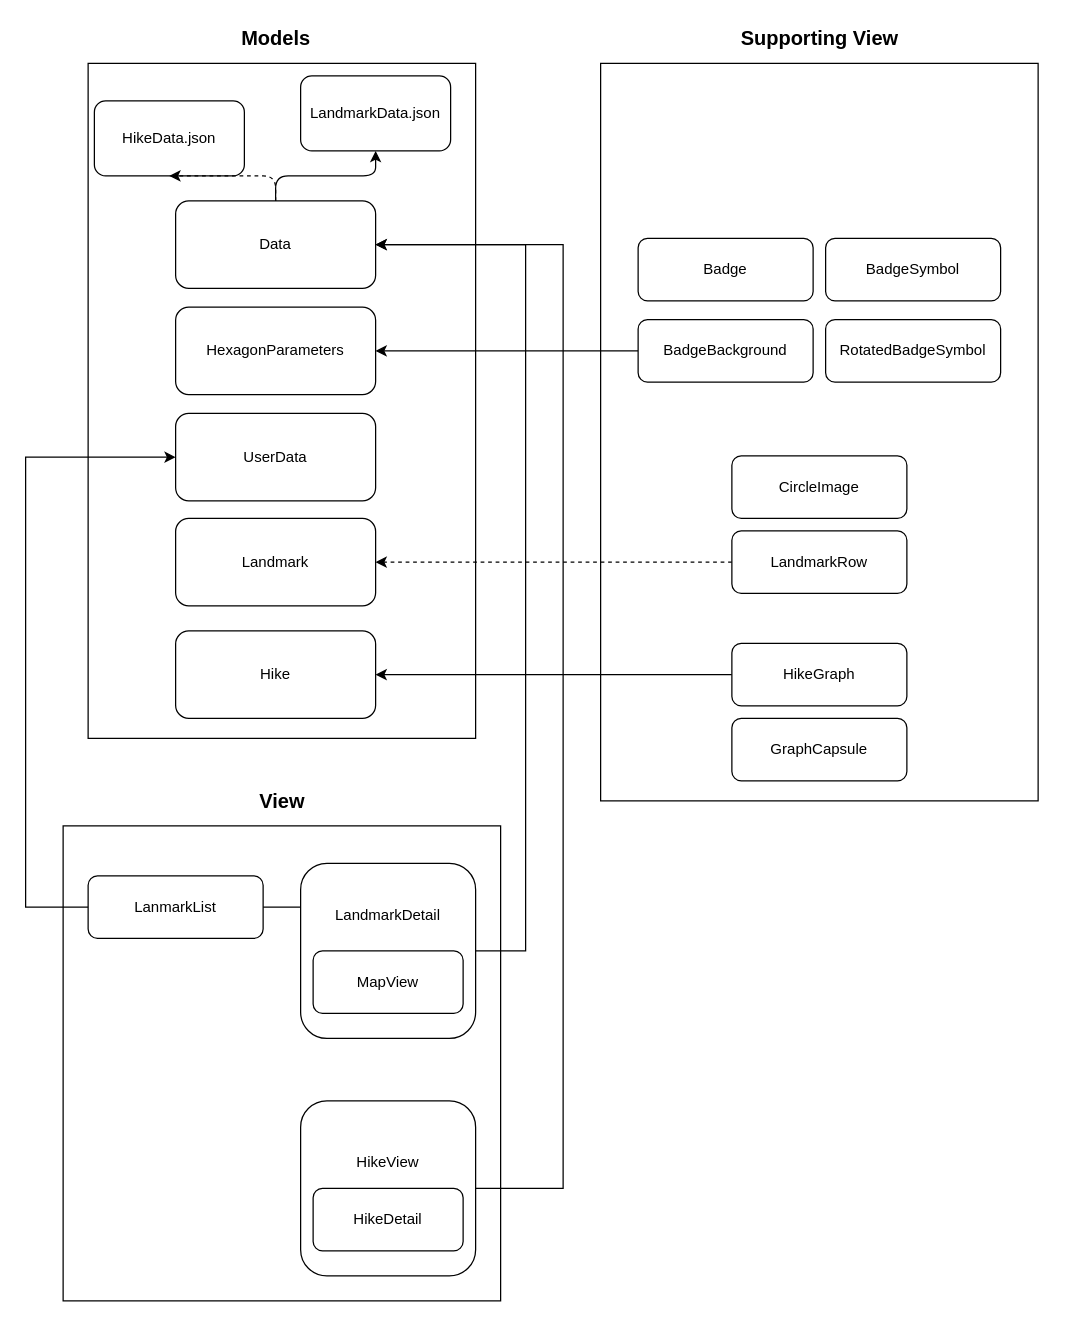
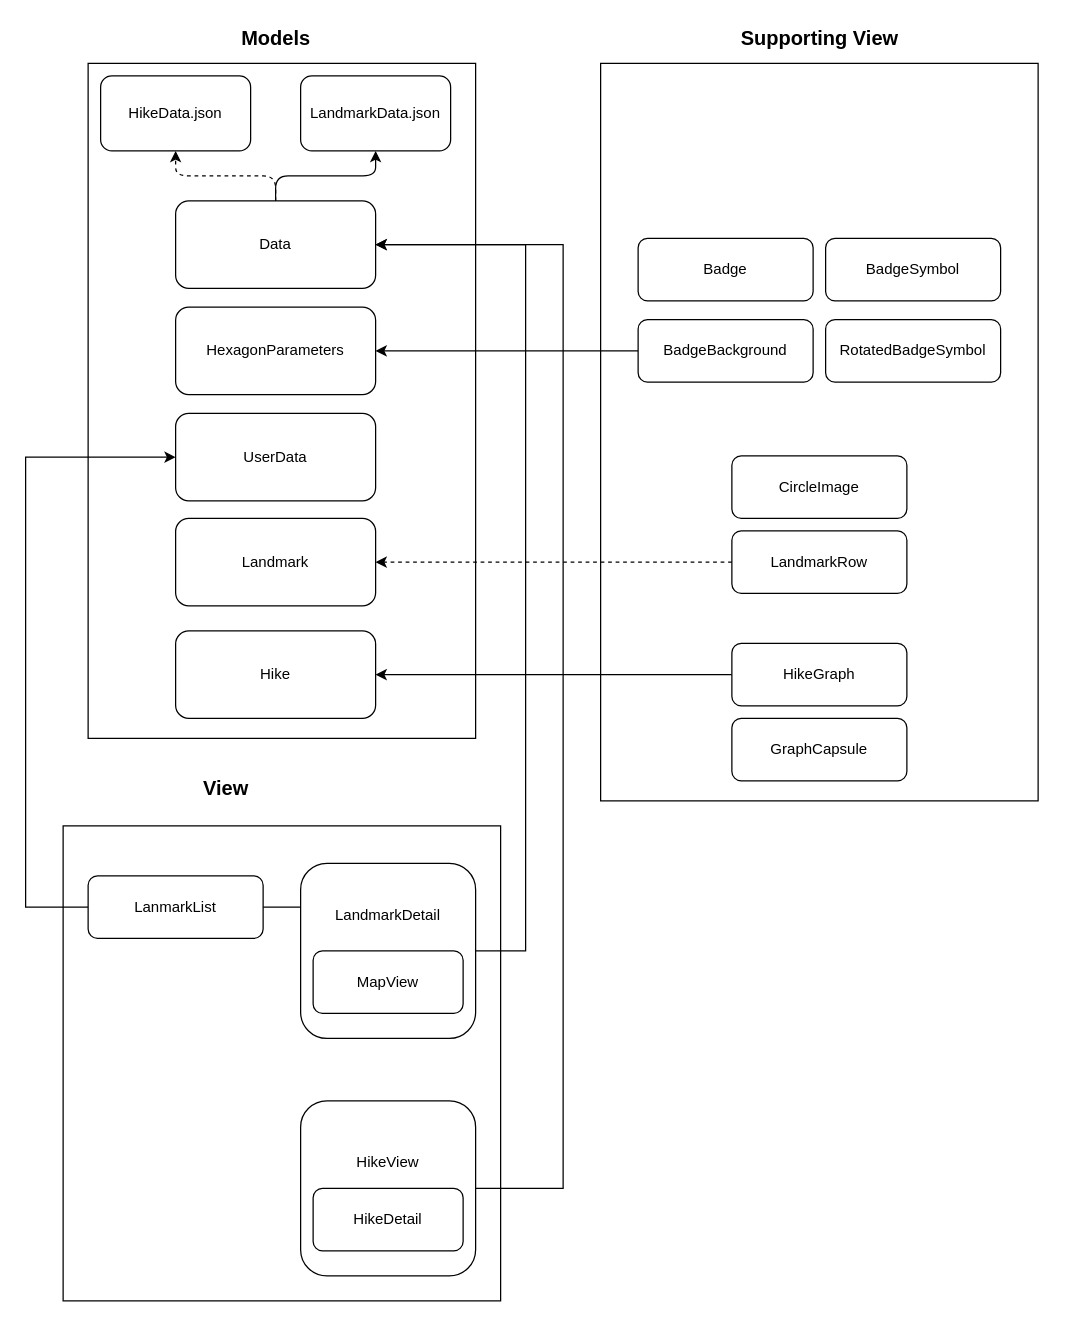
(169, 138) -> (176, 113)
(282, 801) -> (226, 788)
